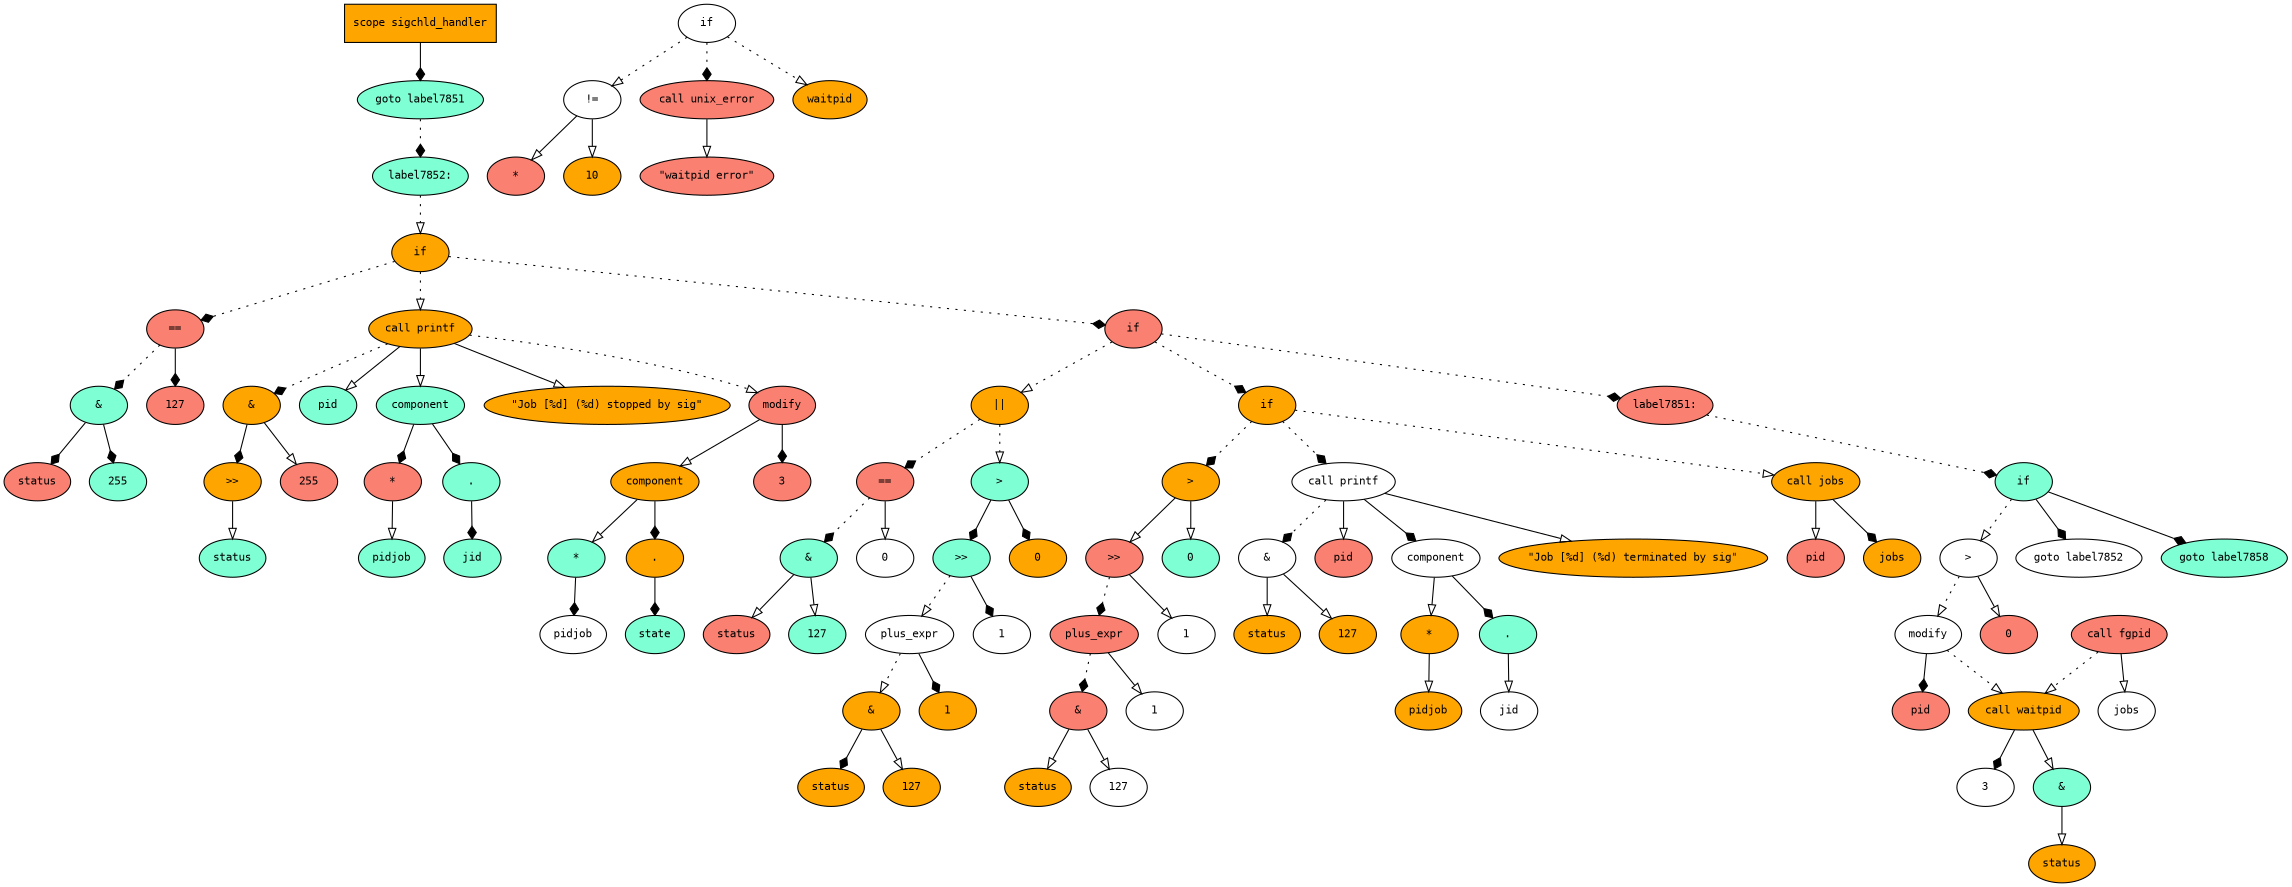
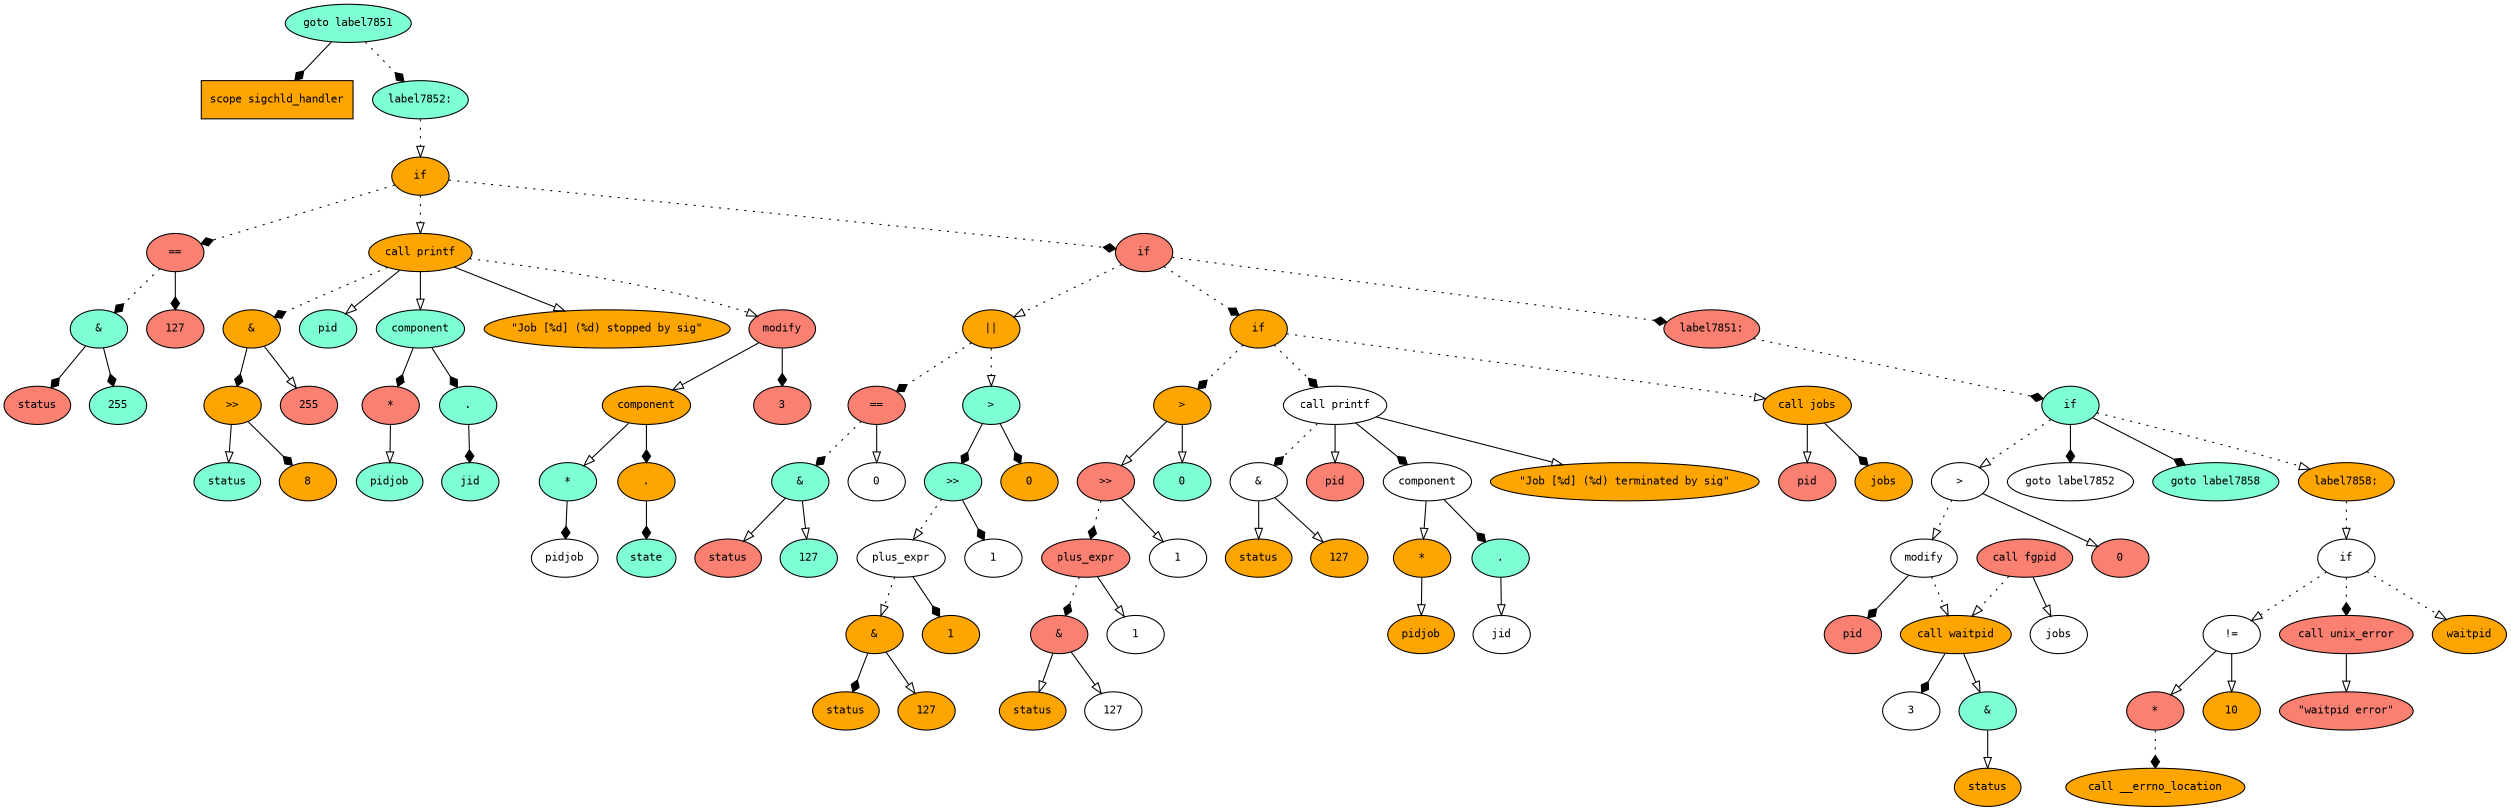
(420, 55) -> (318, 56)
none -> (308, 482)
none -> (2346, 482)
none -> (2155, 787)
